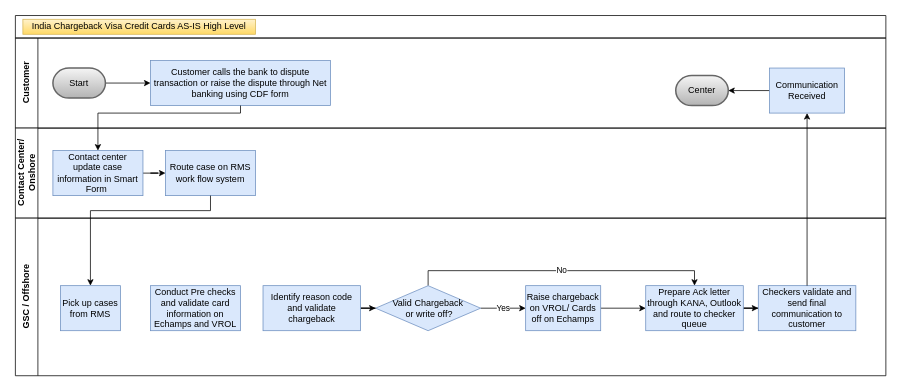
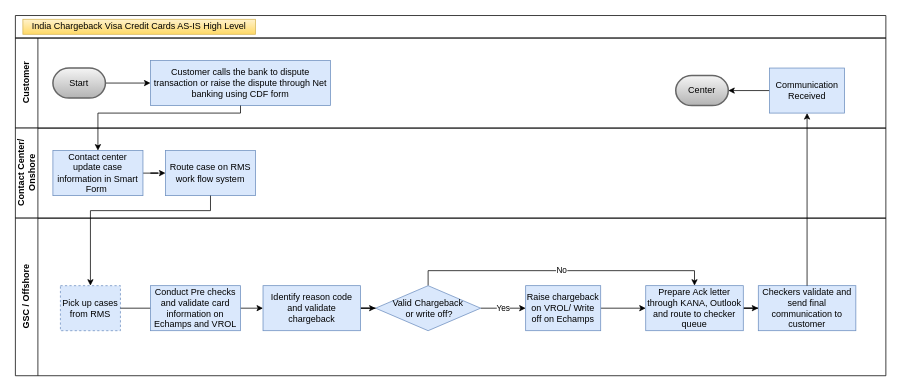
(90, 308) -> (90, 308)
none -> (135, 308)
(563, 308) -> (563, 308)
